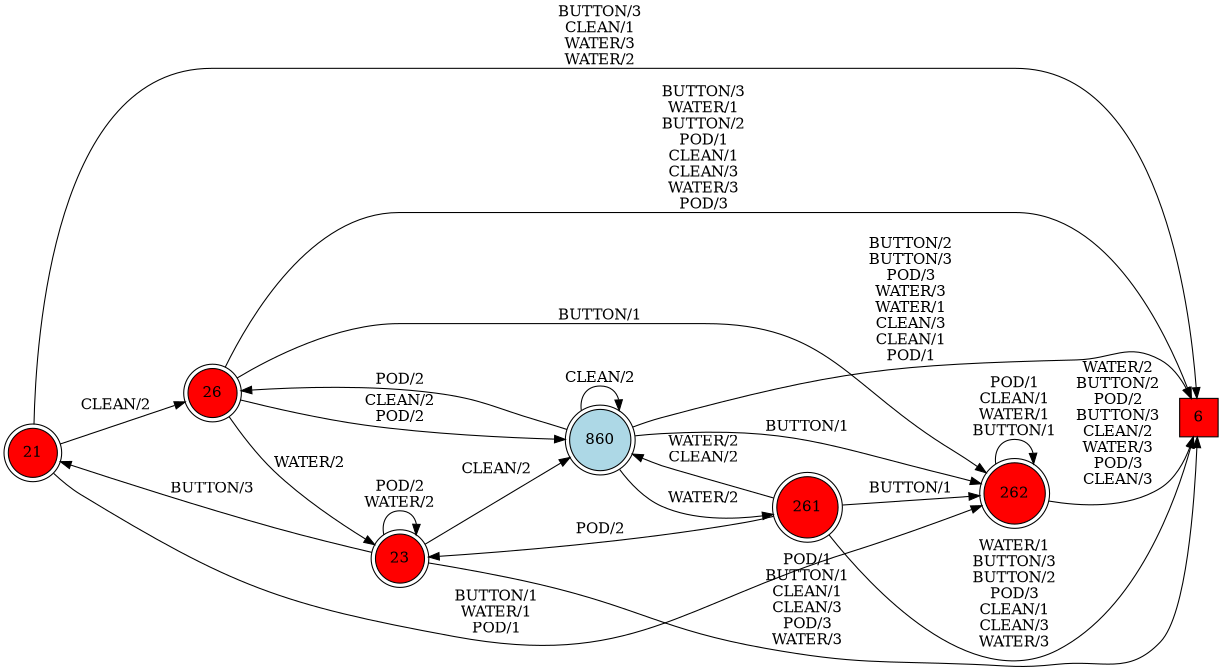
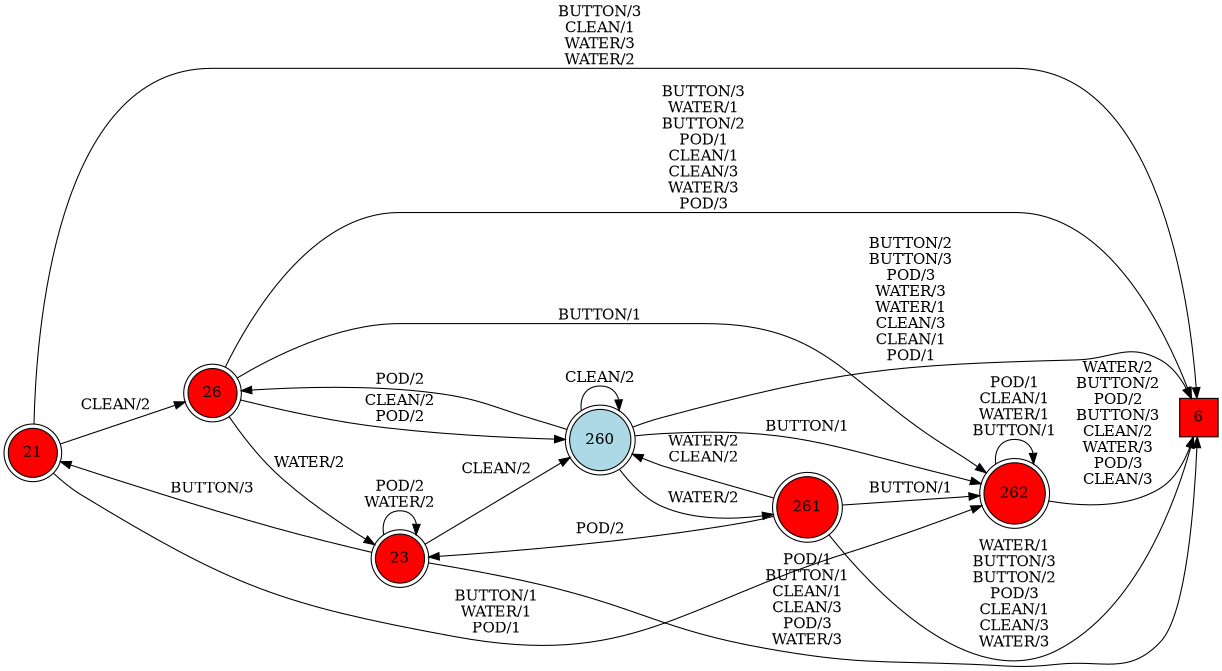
(600, 440) -> (600, 440)
